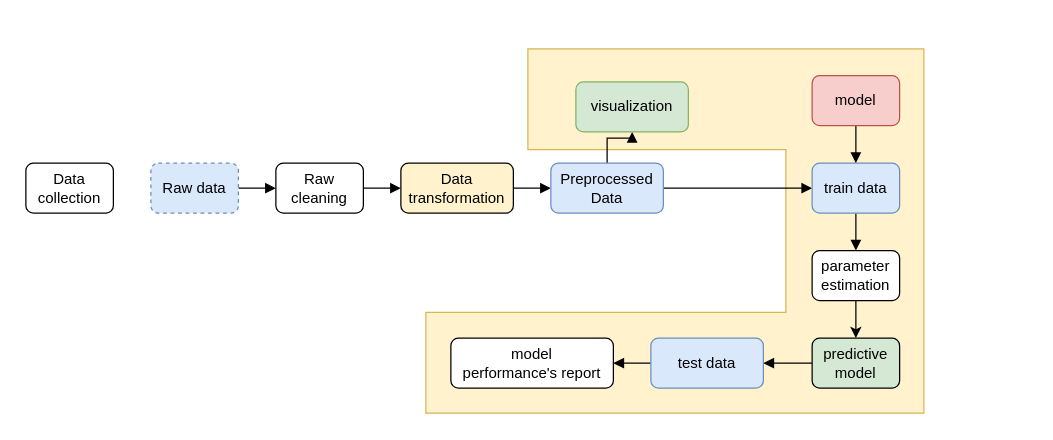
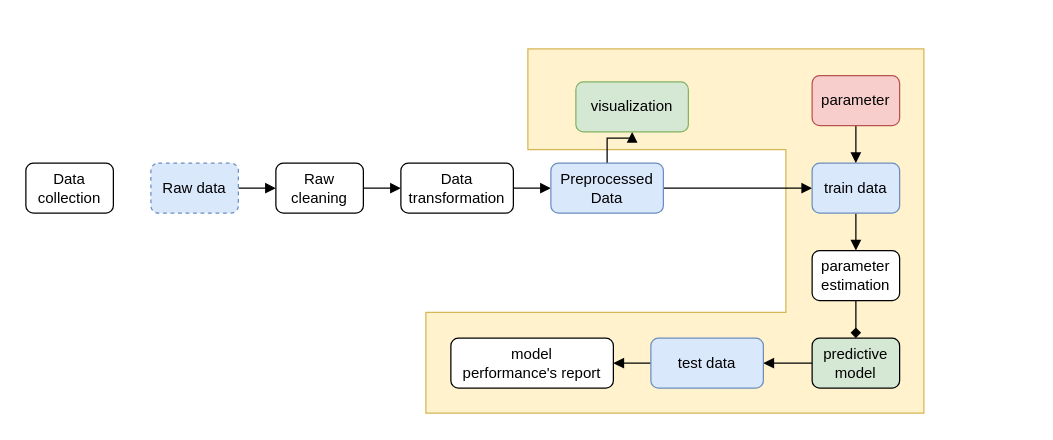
(856, 101) -> (856, 101)
(457, 188) -> (457, 188)
(856, 328) -> (856, 327)
